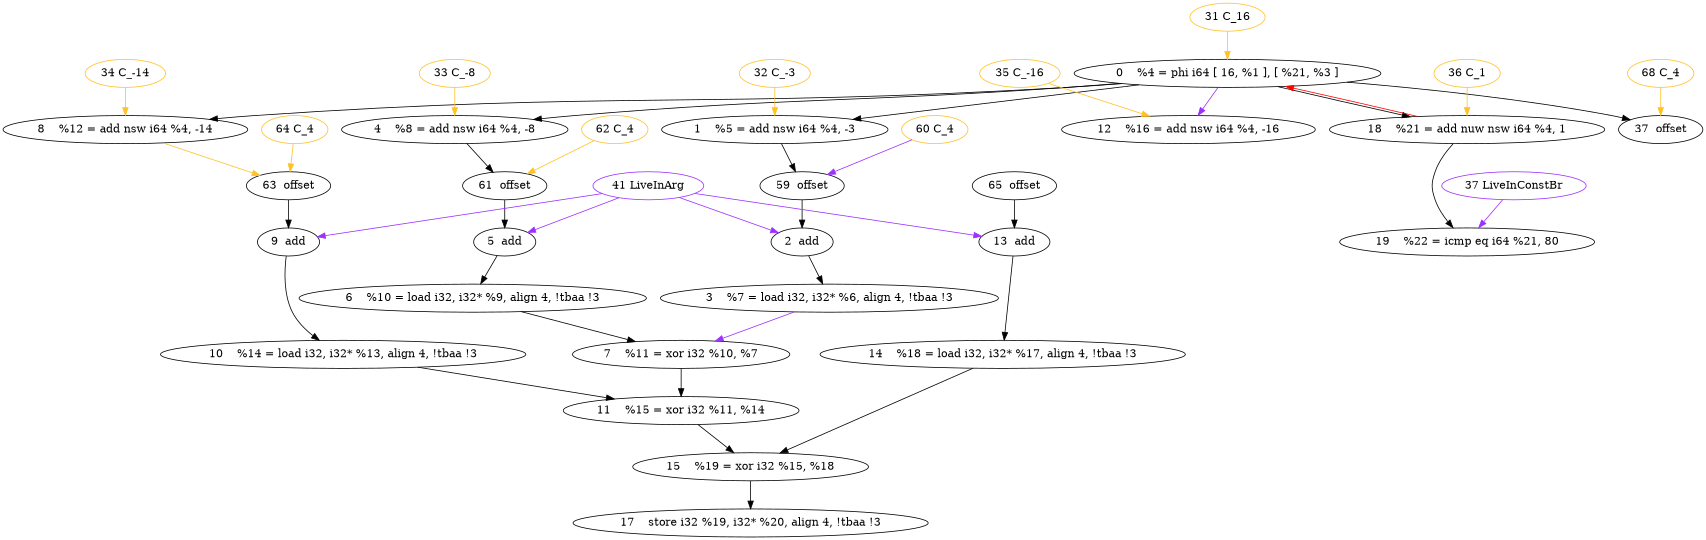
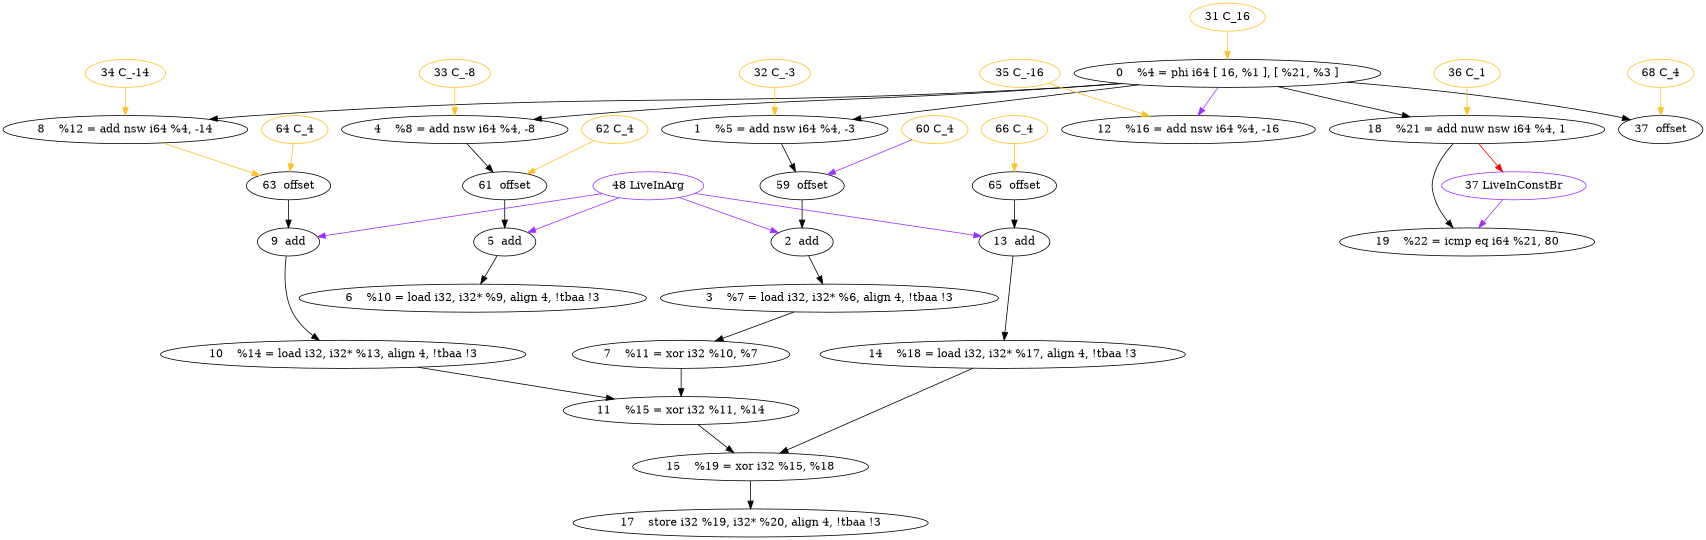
(1355, 102) -> (1488, 155)
none -> (1014, 130)
(648, 186) -> (648, 186)
(758, 325) -> (758, 325)
(574, 326) -> none
